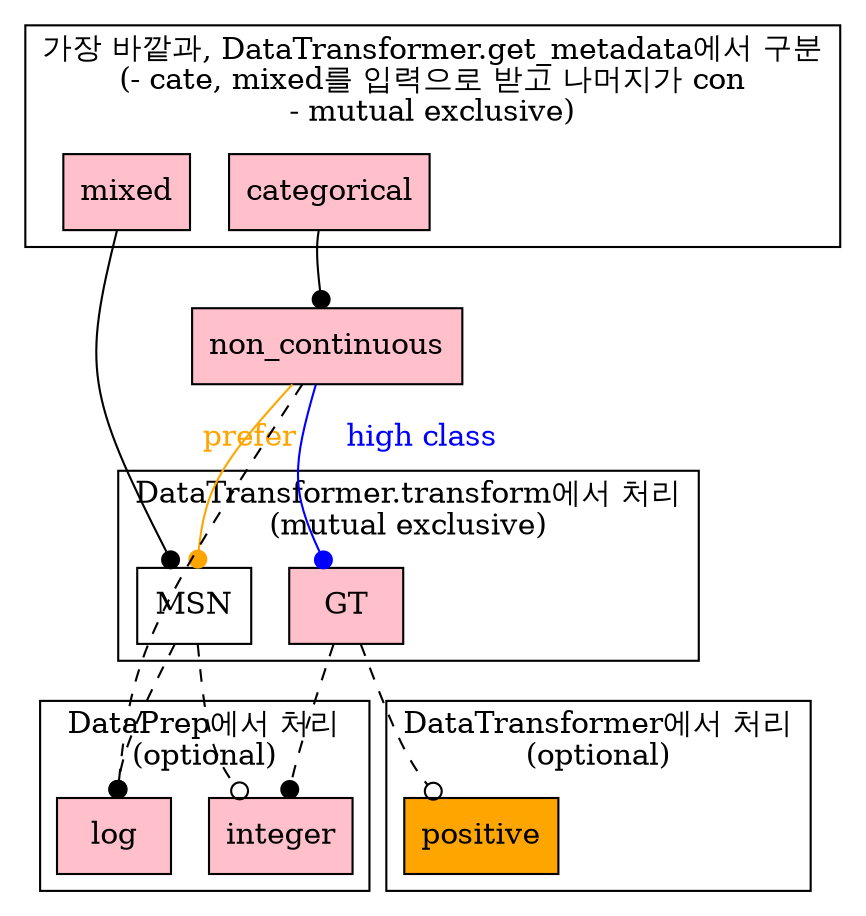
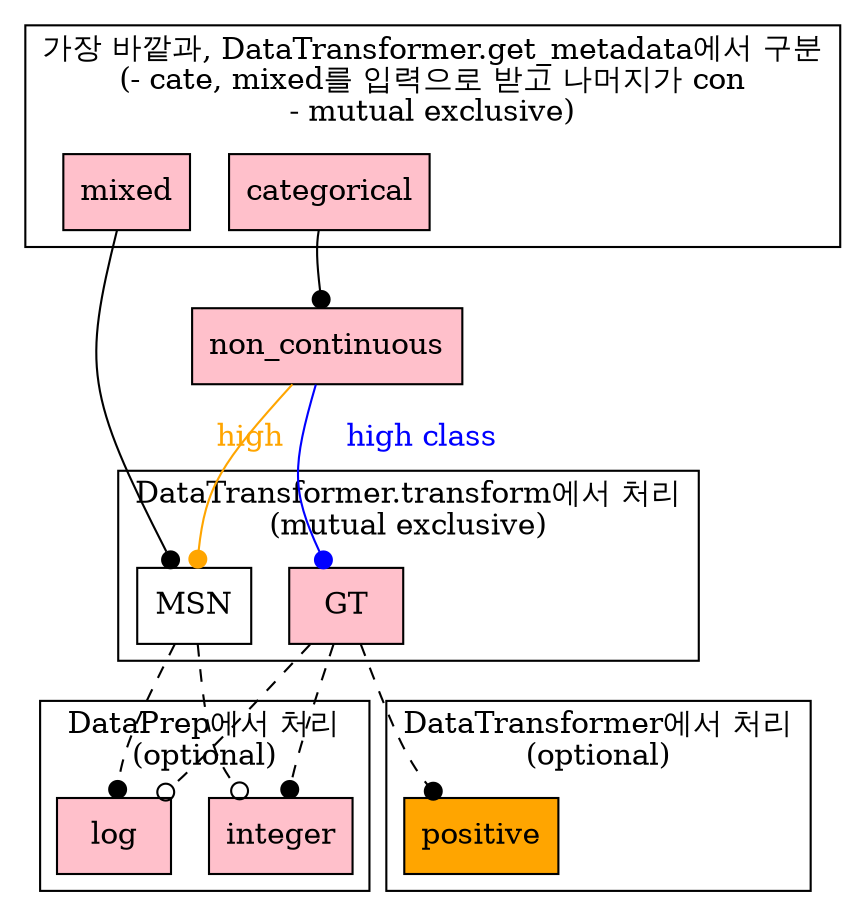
(250, 438) -> (250, 438)
(185, 572) -> (242, 716)
(399, 738) -> (399, 738)
